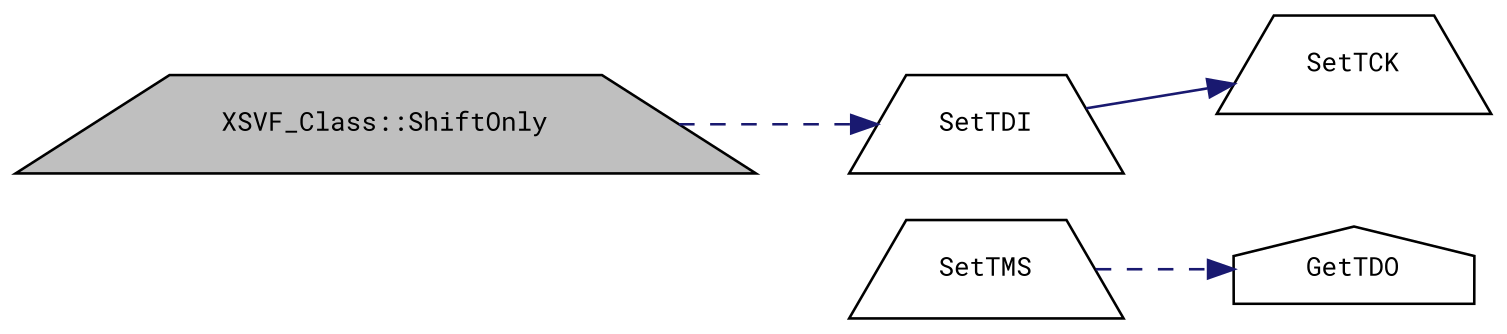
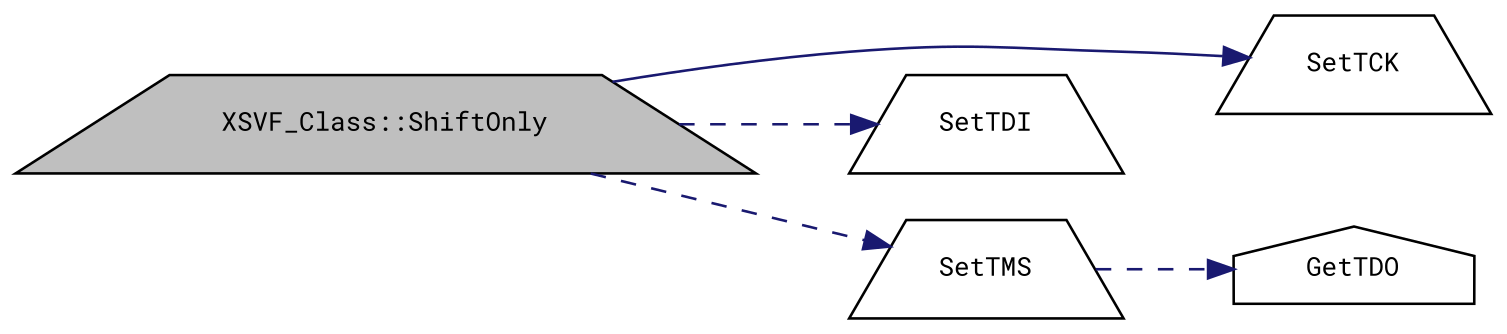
(1147, 98) -> (917, 48)
none -> (728, 207)
